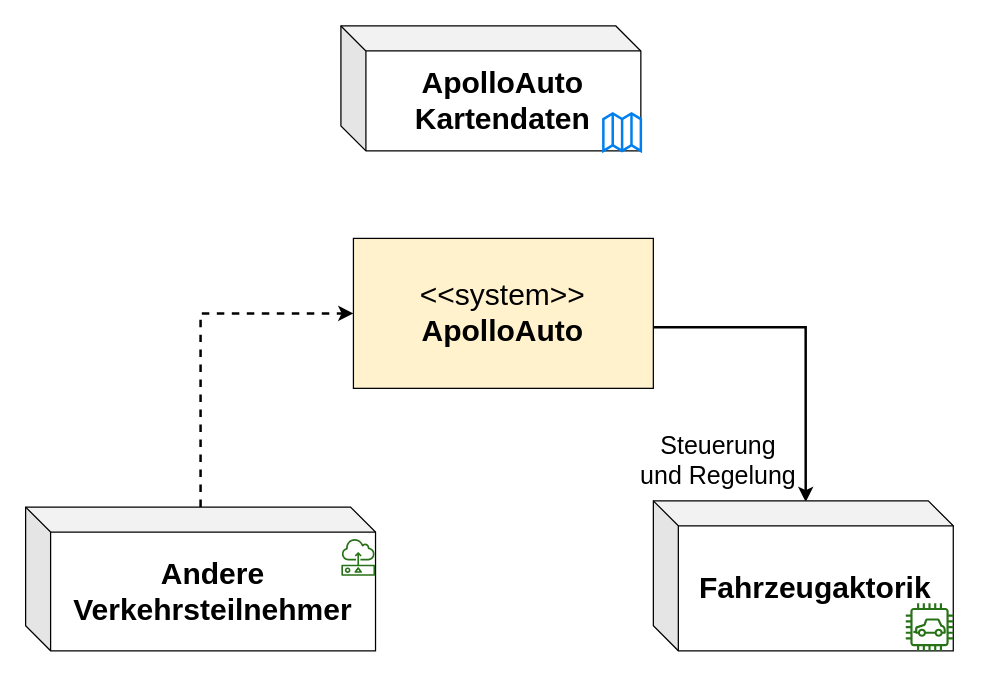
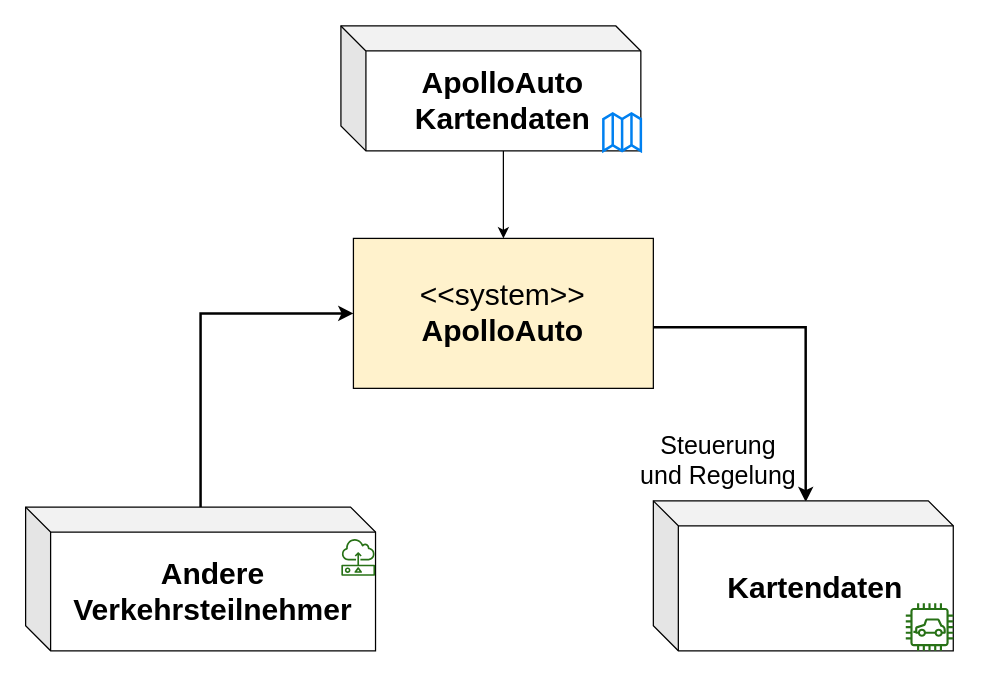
none -> (504, 190)
(201, 340) -> (201, 340)
(816, 588) -> (816, 588)
